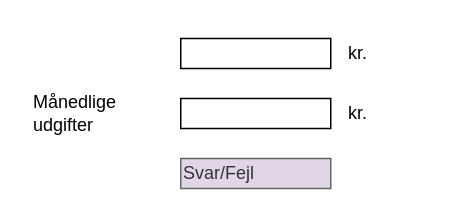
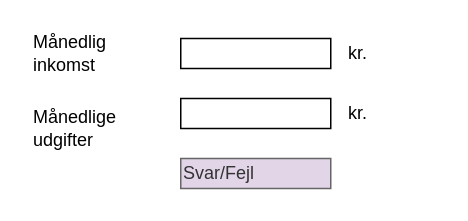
none -> (76, 53)
(76, 113) -> (76, 128)
